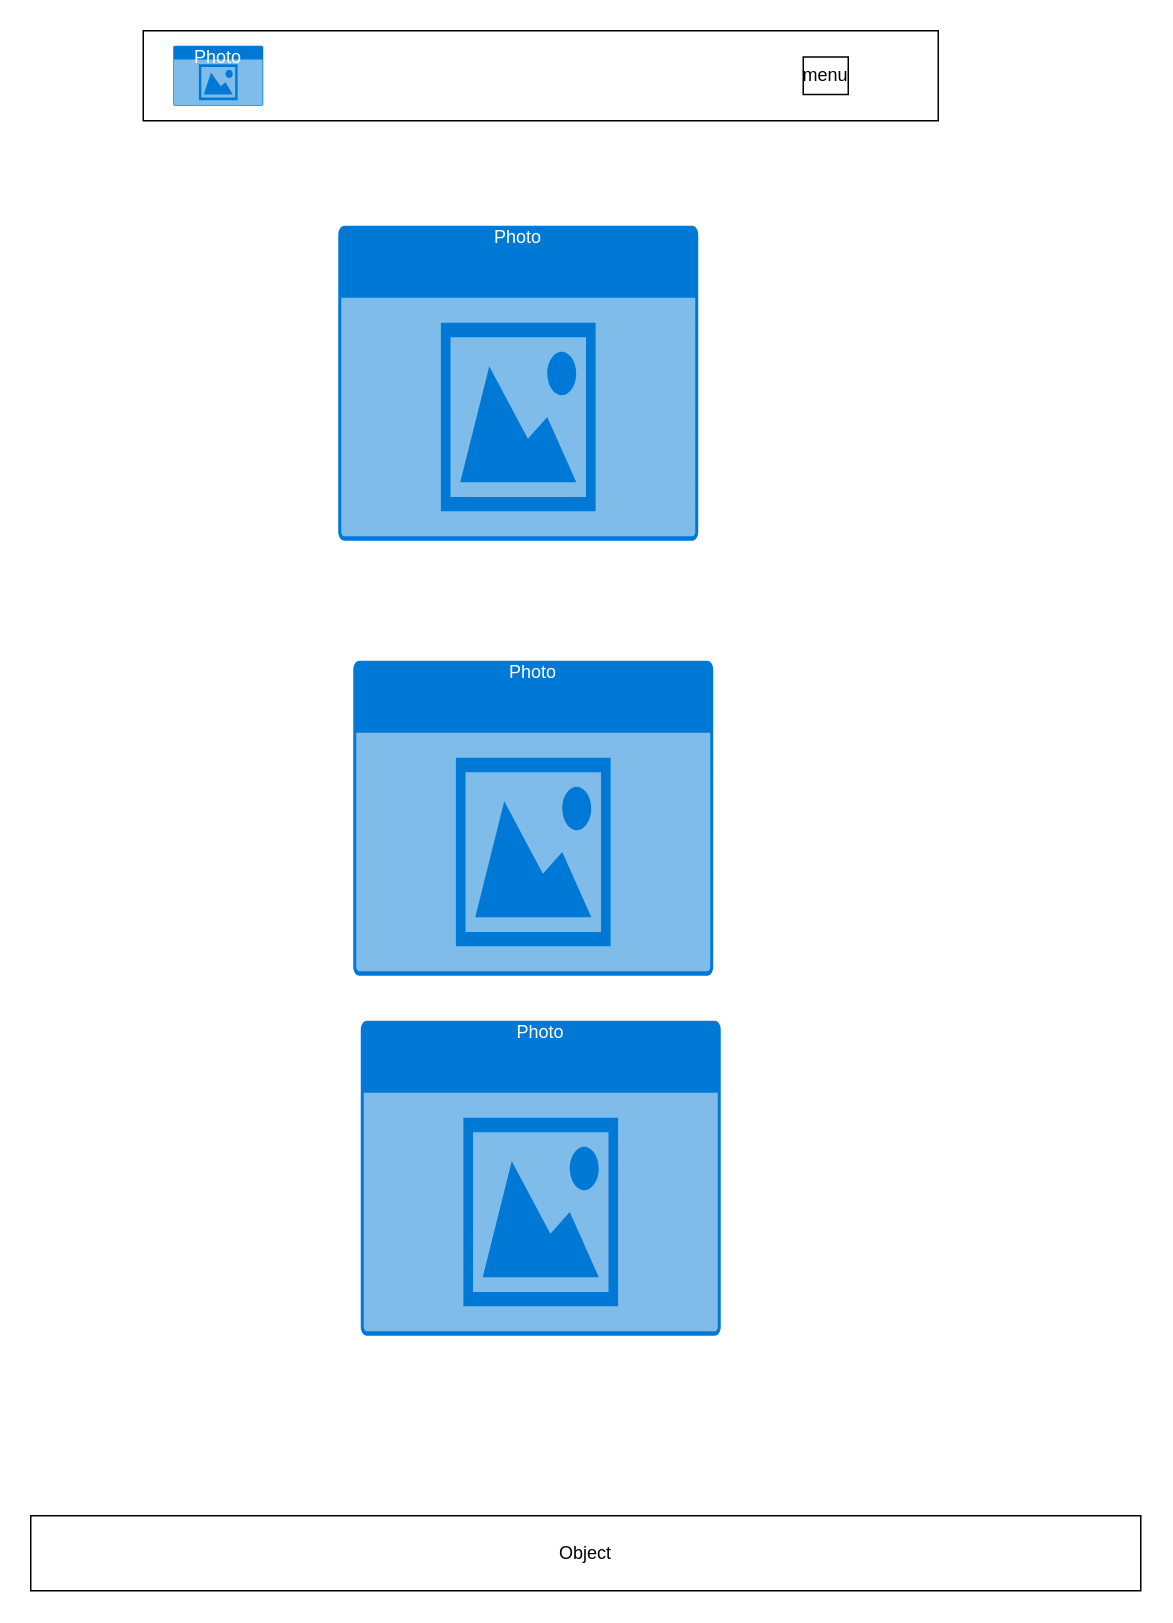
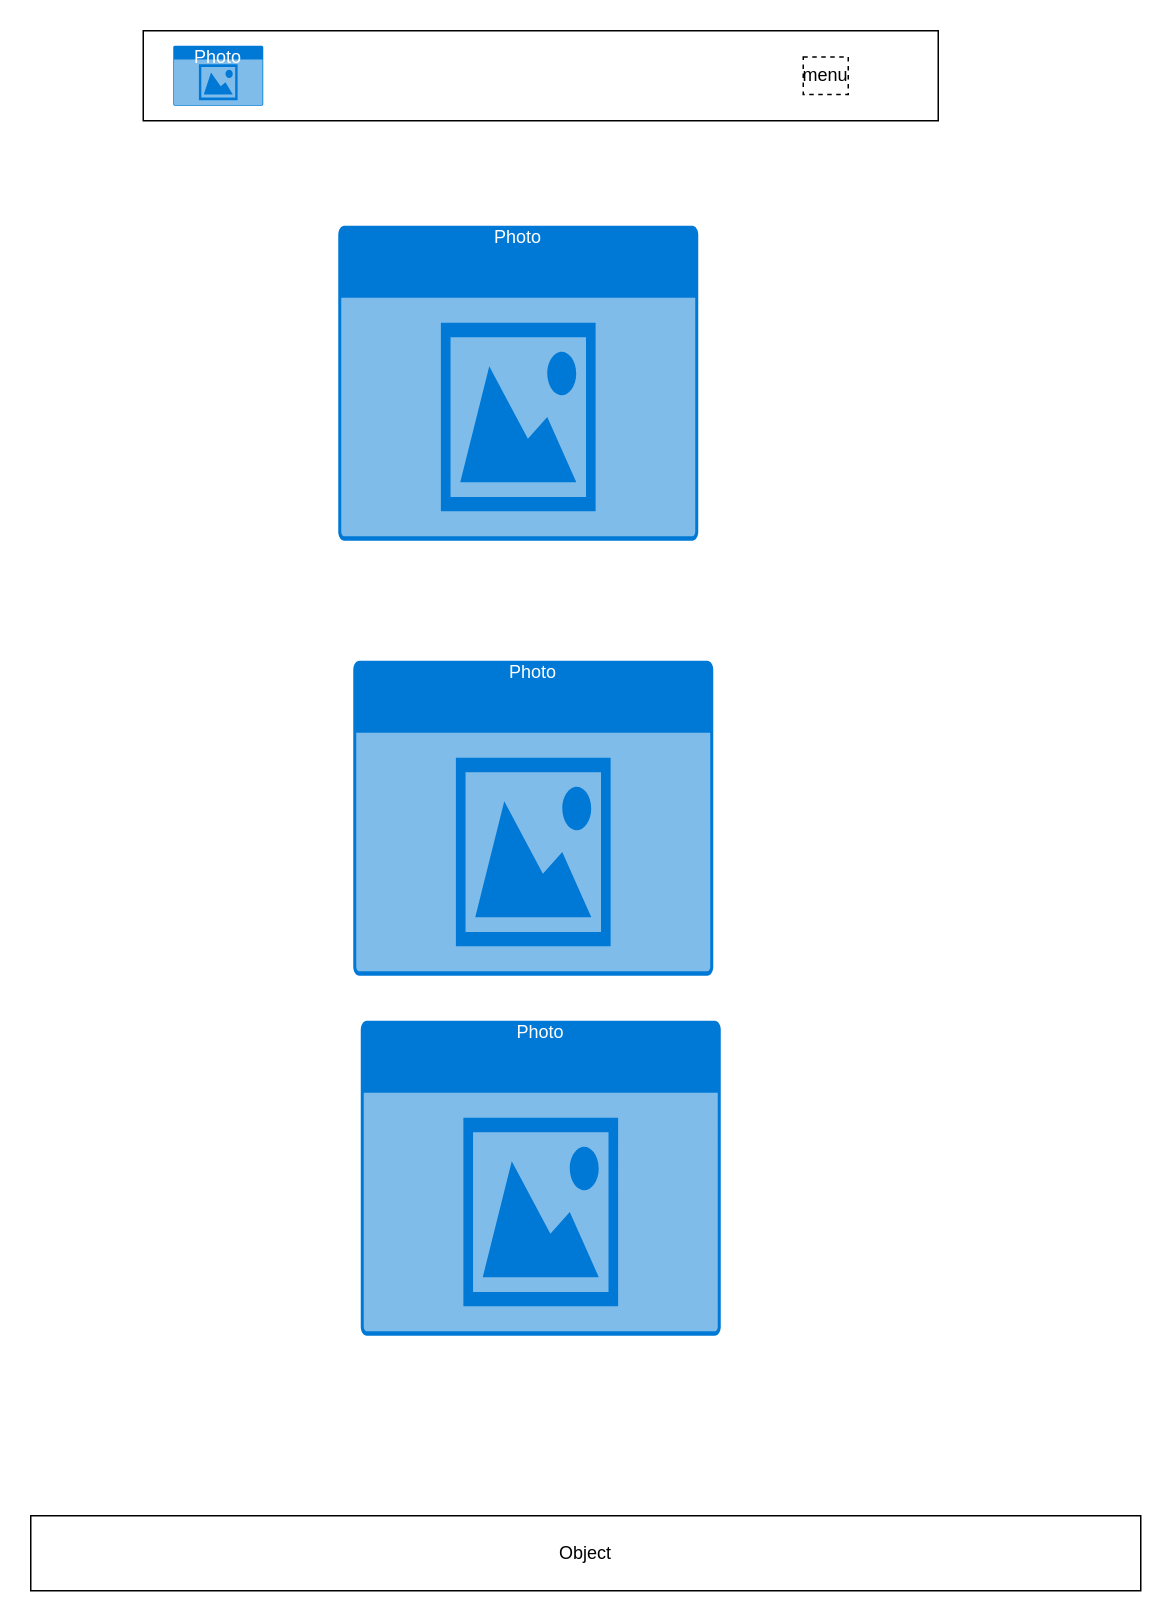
(826, 76) -> (826, 76)
